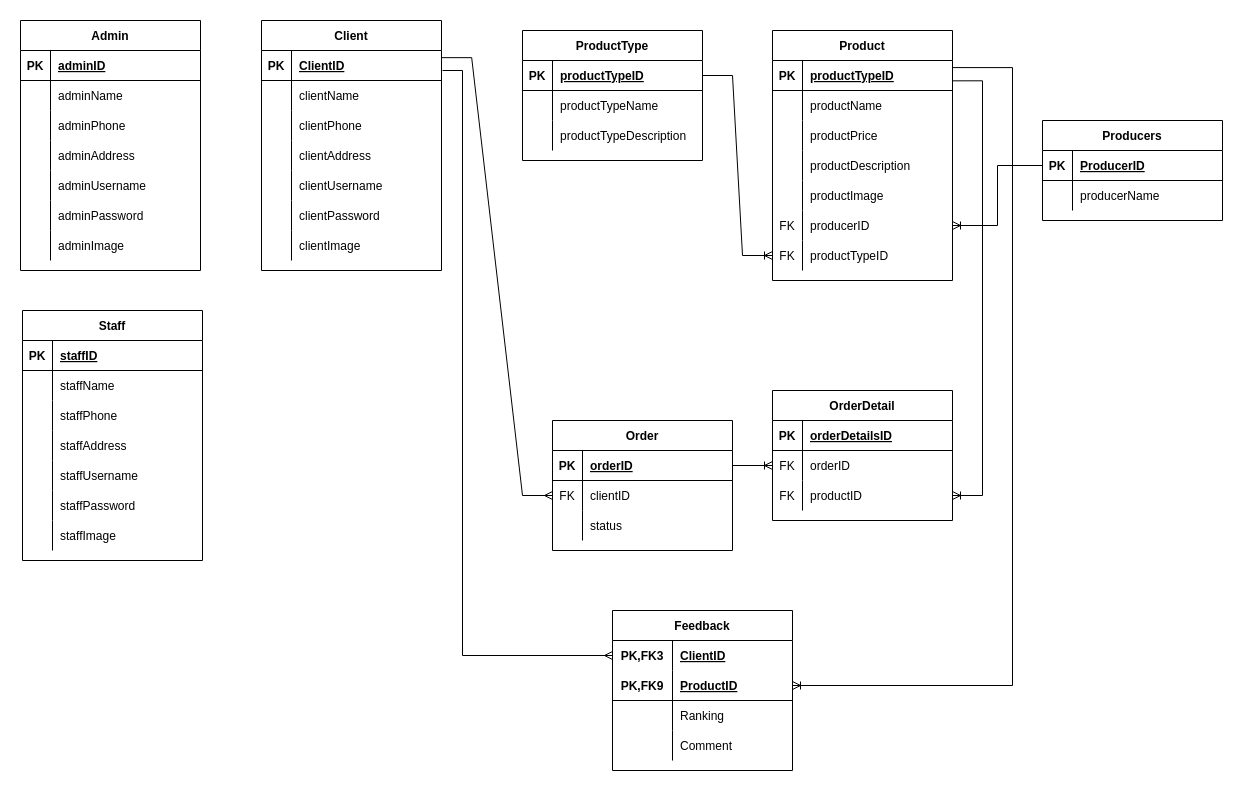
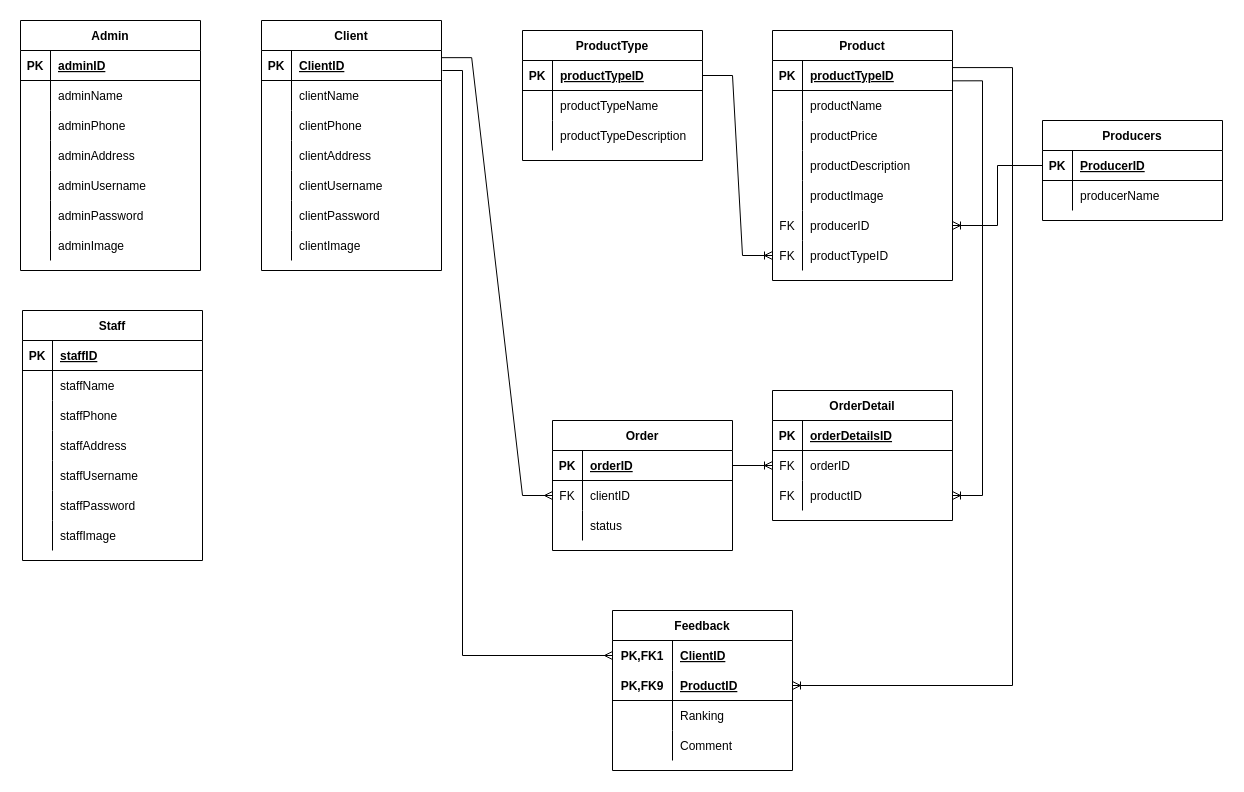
(642, 656) -> (642, 656)
